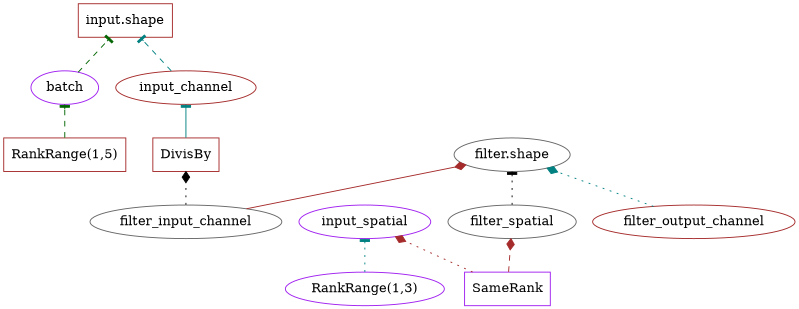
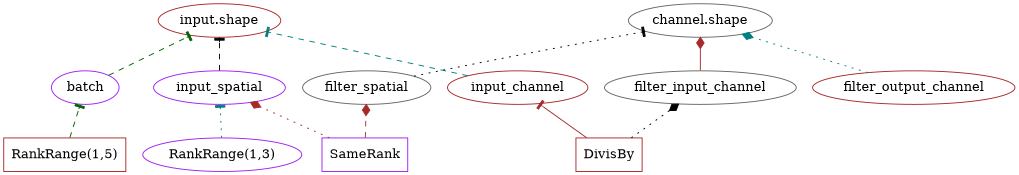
(125, 21) -> (219, 21)
none -> (219, 56)
(186, 123) -> (565, 122)
(512, 155) -> (700, 21)
(186, 194) -> (650, 124)
